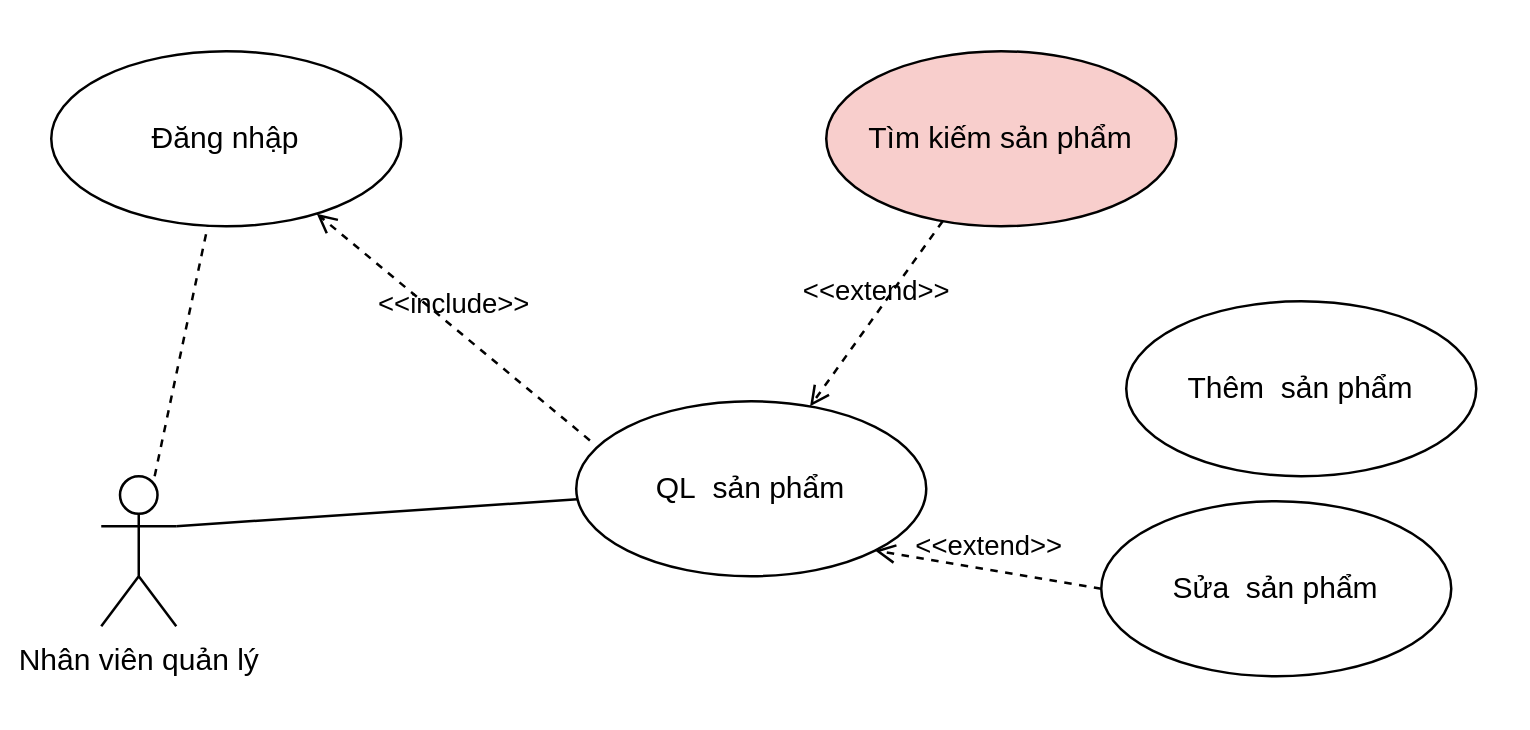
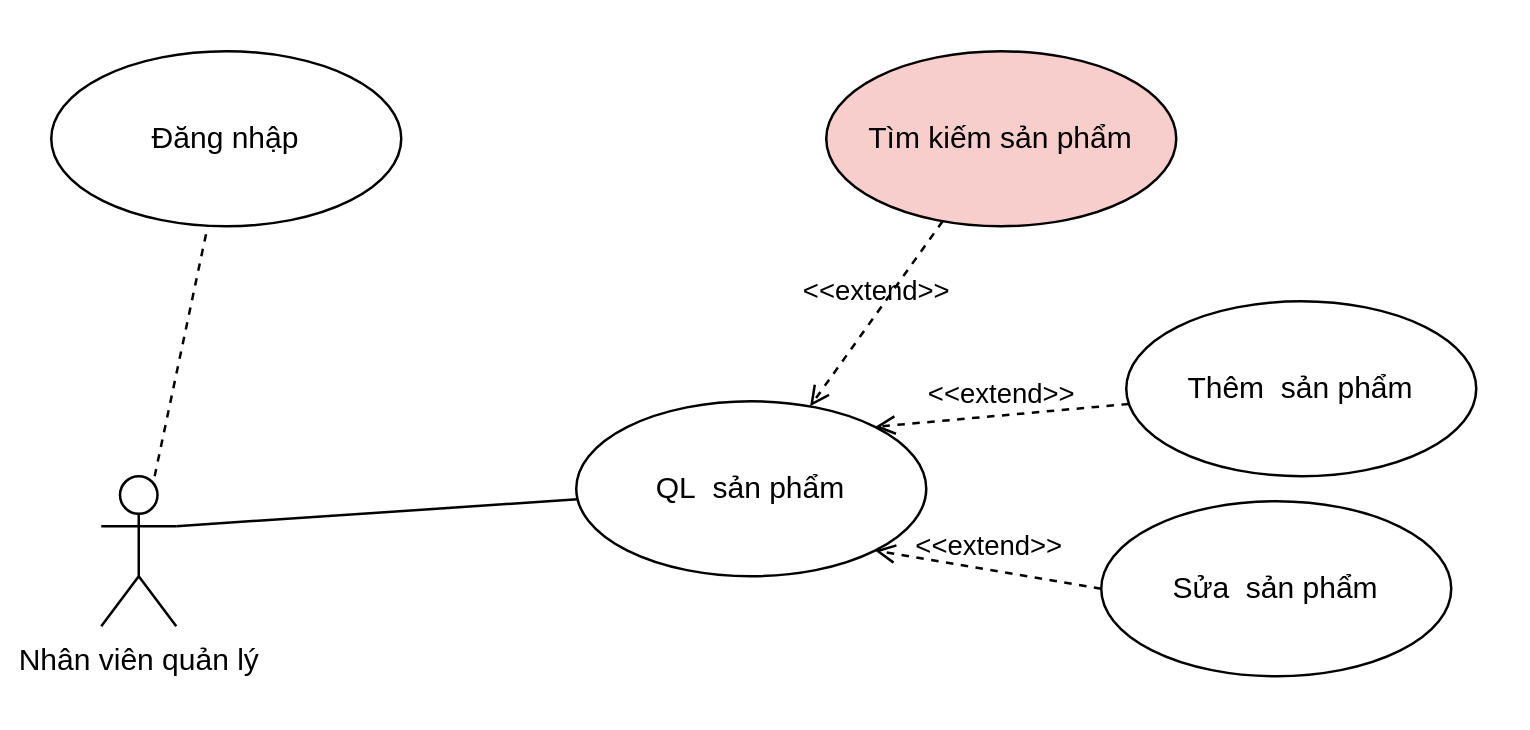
(456, 329) -> none
none -> (1005, 415)
